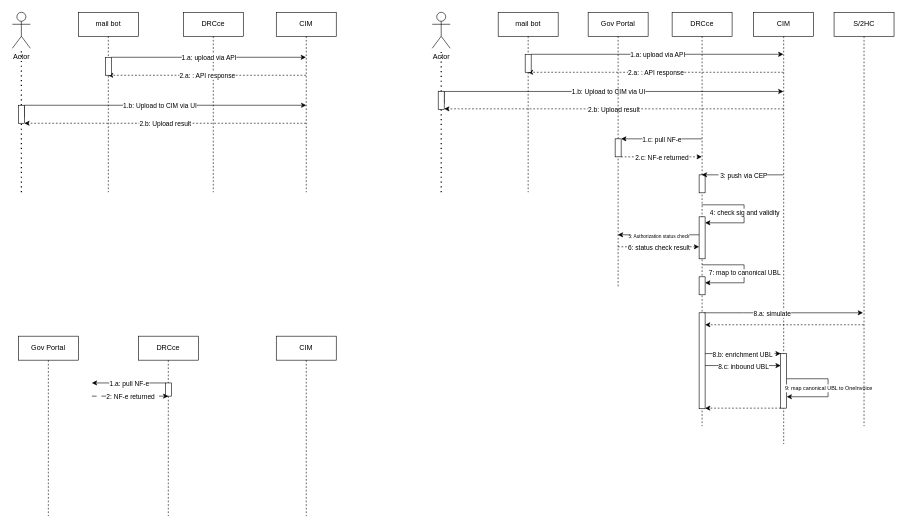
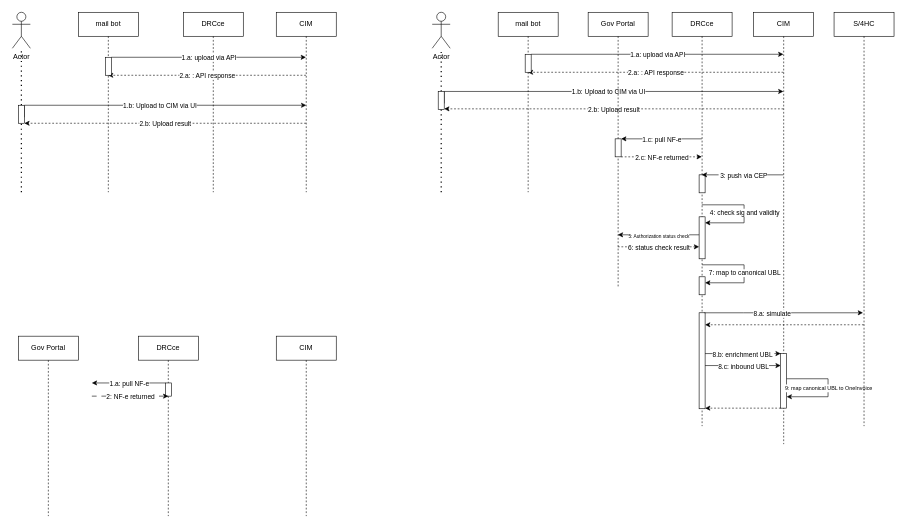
(864, 24) -> (864, 24)
